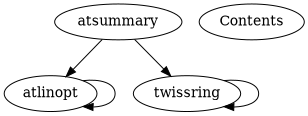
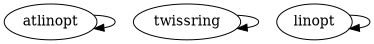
(118, 22) -> none
(252, 22) -> none
none -> (314, 22)
